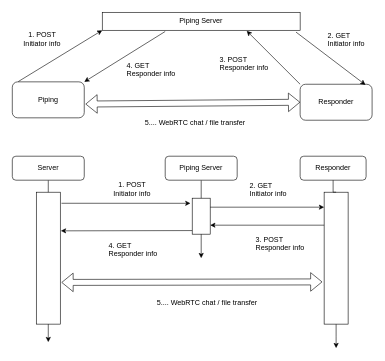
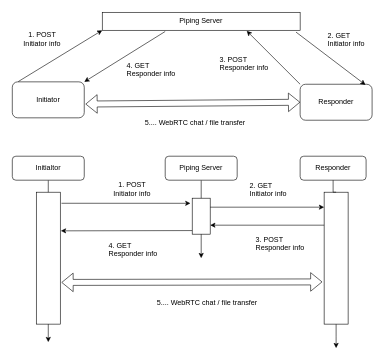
(48, 100) -> (48, 100)
(48, 168) -> (48, 168)
